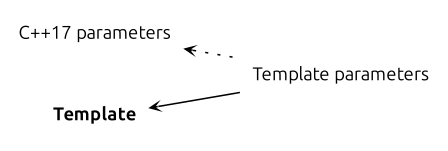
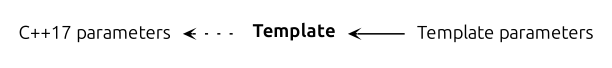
(216, 54) -> (216, 34)
